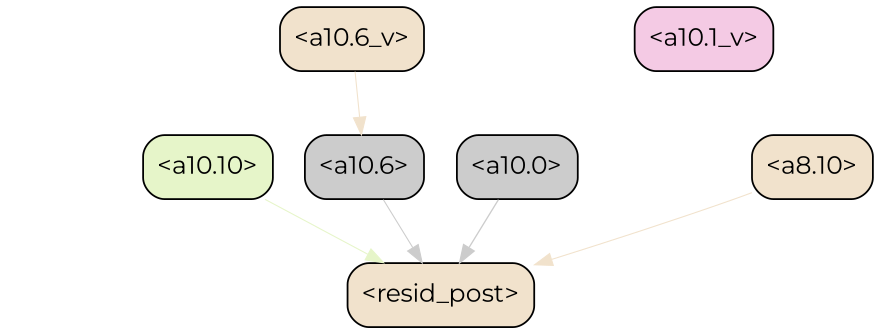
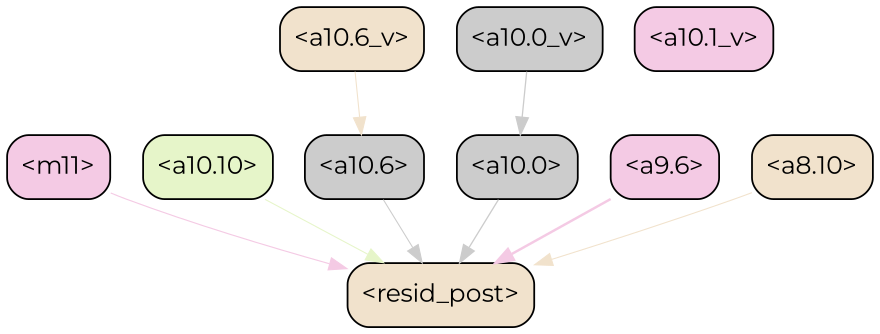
none -> (530, 39)
none -> (59, 167)
none -> (665, 167)
